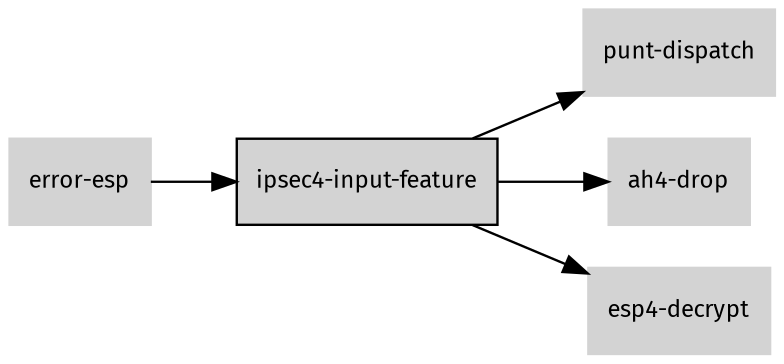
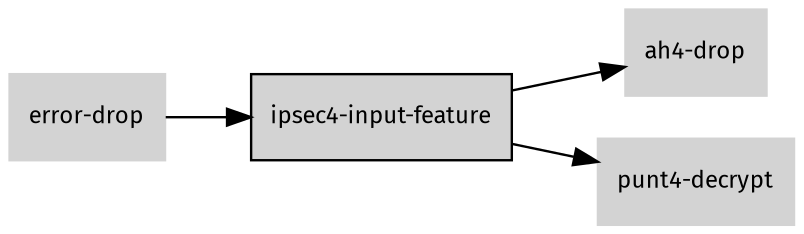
(679, 53) -> none
(80, 182) -> (87, 117)
(679, 311) -> (696, 182)
